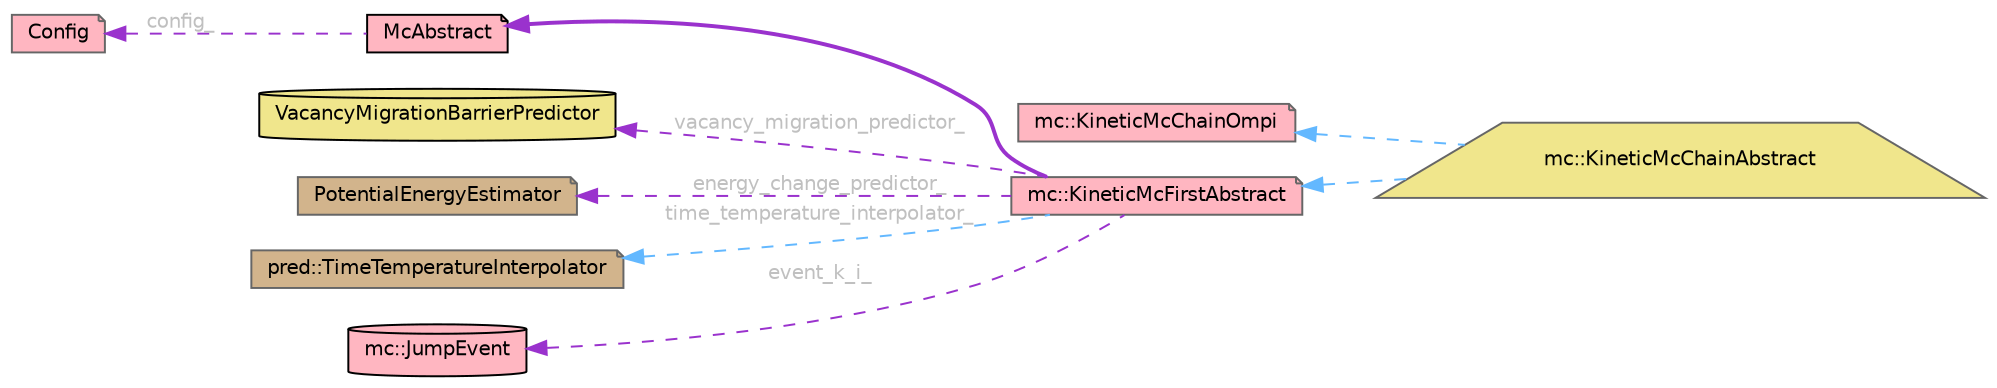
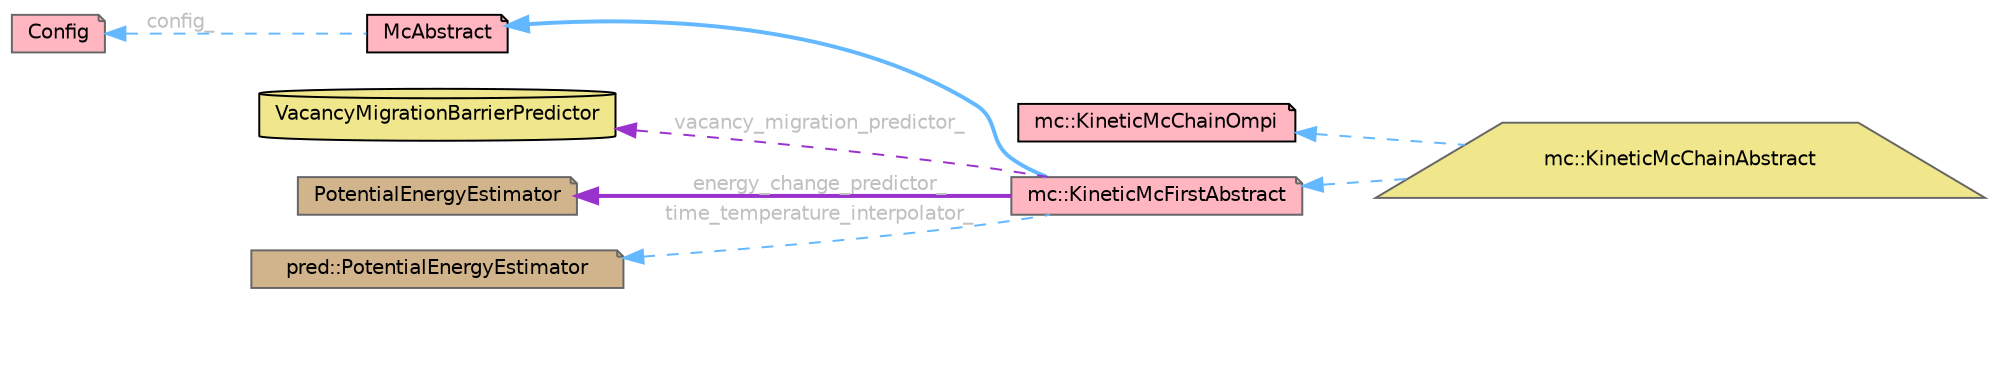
(246, 34) -> (246, 34)
(810, 41) -> (810, 41)
(1157, 123) -> (1157, 123)
(804, 196) -> (804, 196)
(437, 269) -> (437, 269)
(437, 350) -> none
